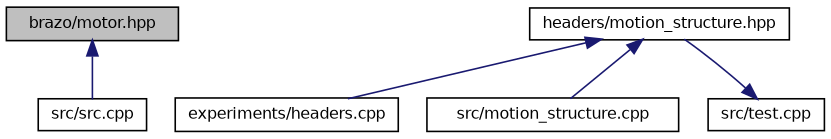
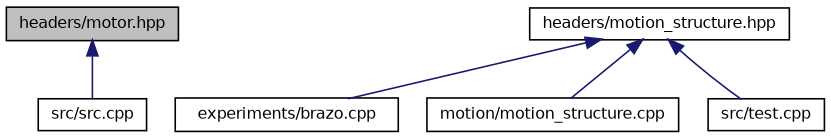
(92, 24) -> (92, 24)
(716, 63) -> (710, 76)
(287, 115) -> (287, 115)
(553, 115) -> (553, 115)
